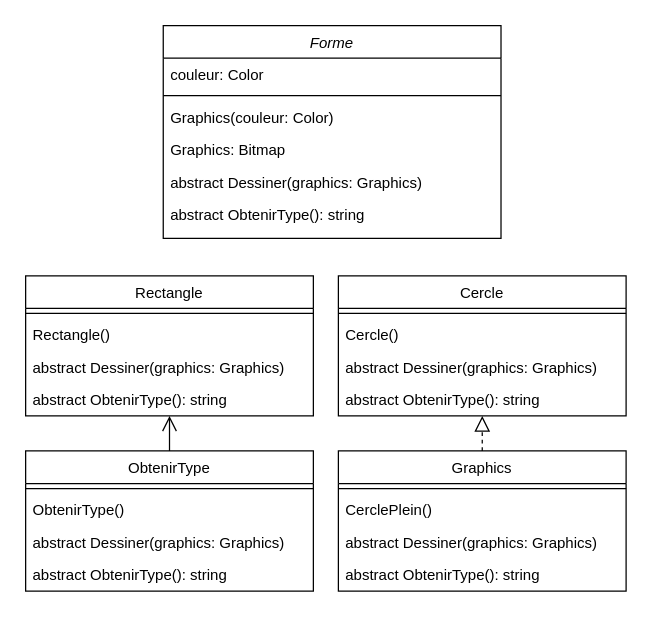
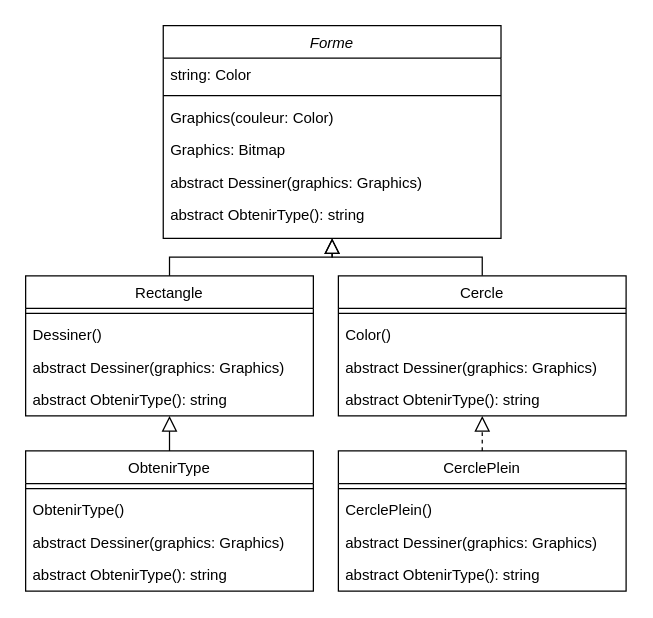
(221, 75) -> (217, 75)
none -> (241, 257)
none -> (416, 257)
(77, 335) -> (73, 335)
(377, 335) -> (372, 335)
(169, 426) -> (169, 432)
(481, 468) -> (481, 468)
